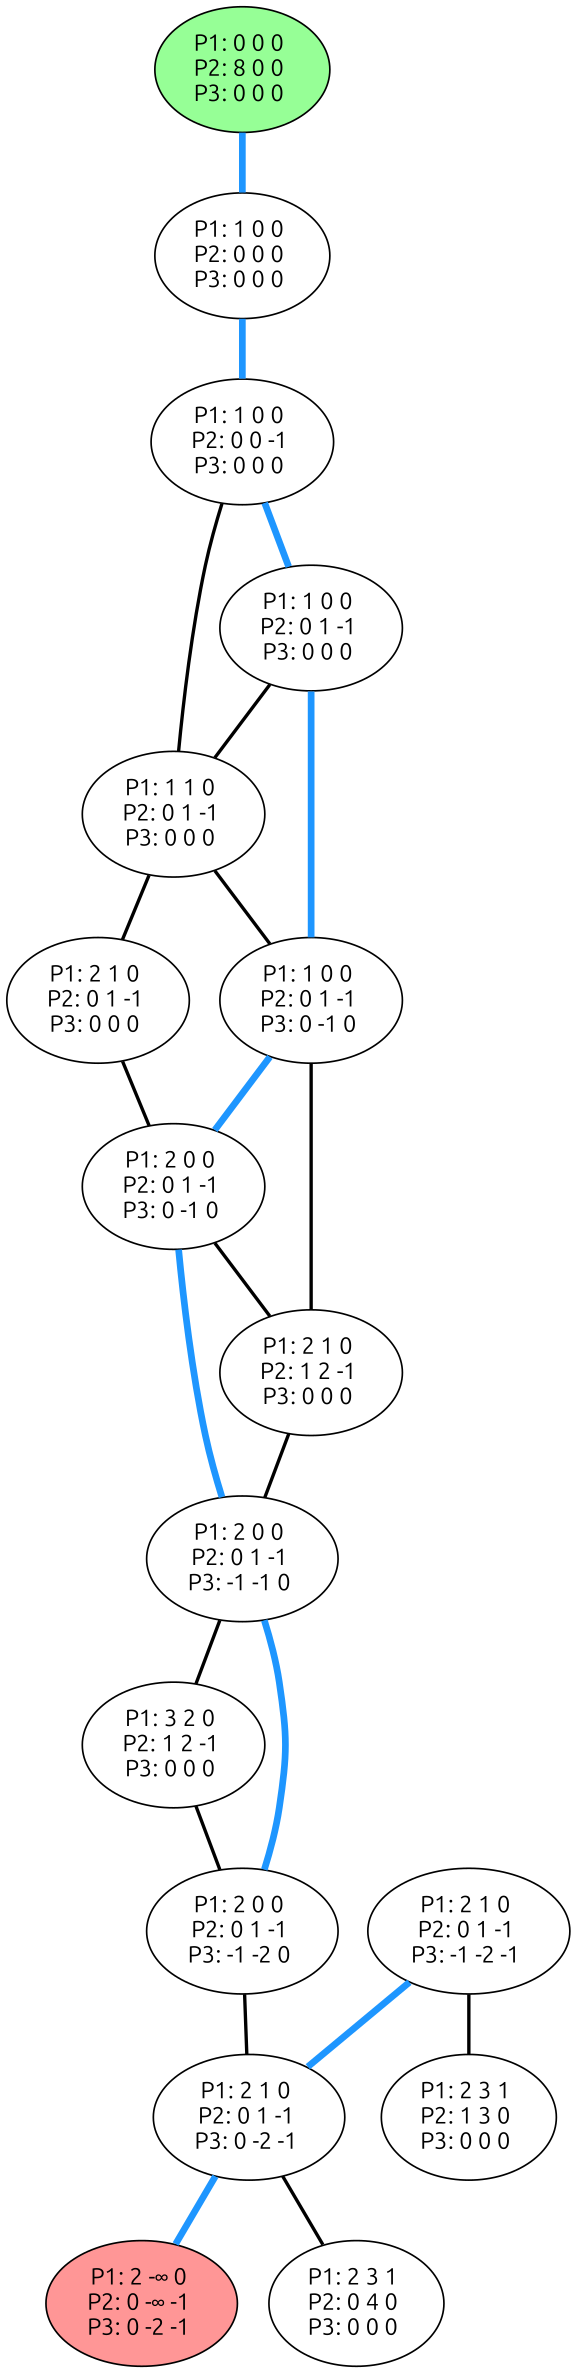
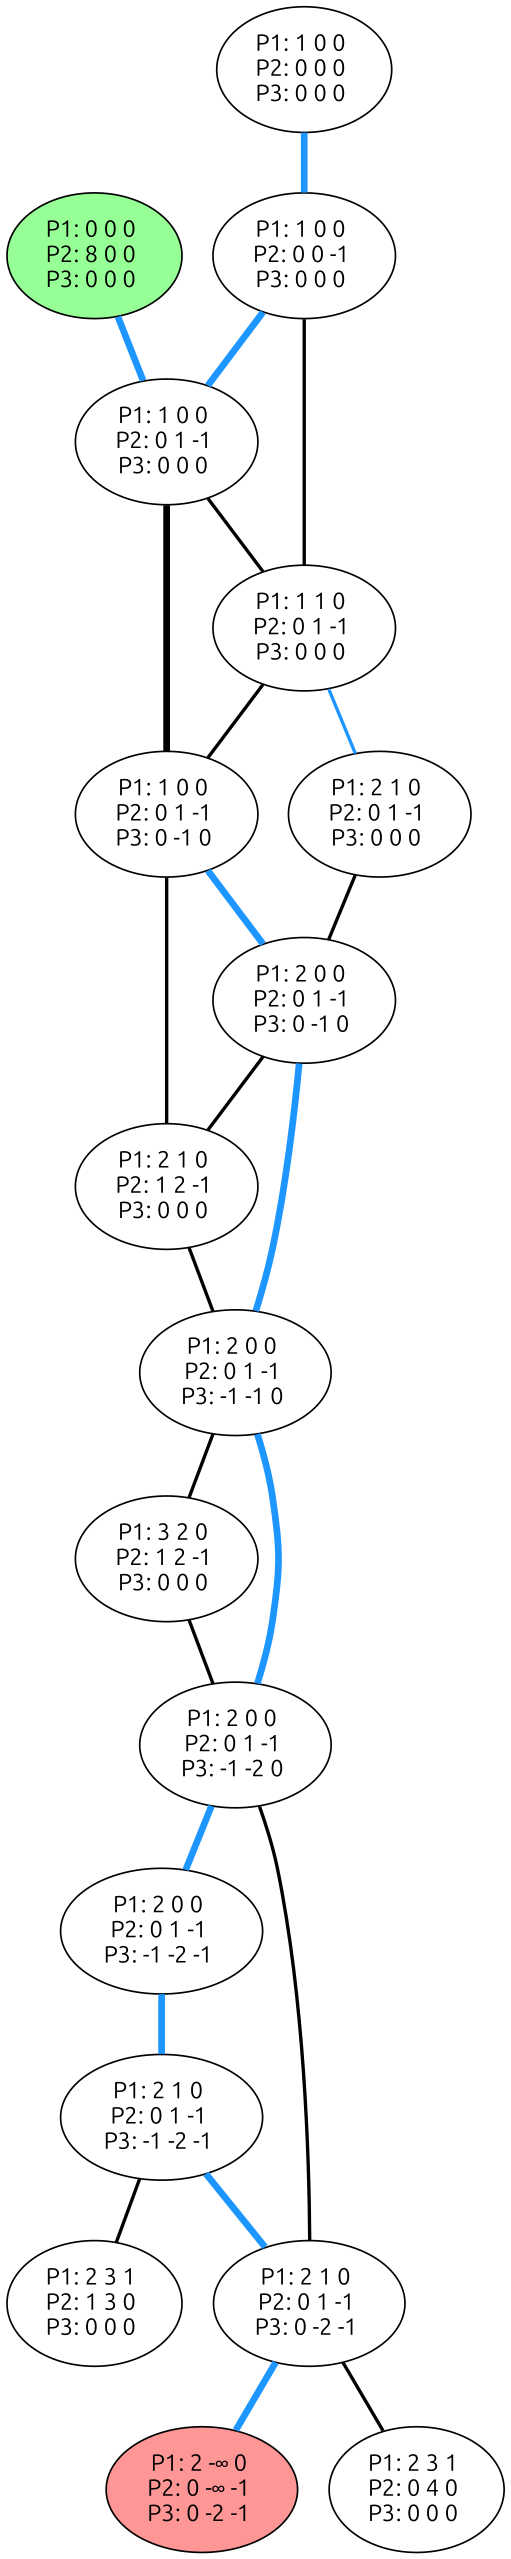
(242, 163) -> (131, 349)
(311, 814) -> (167, 628)
(136, 907) -> (342, 721)
none -> (162, 1931)
